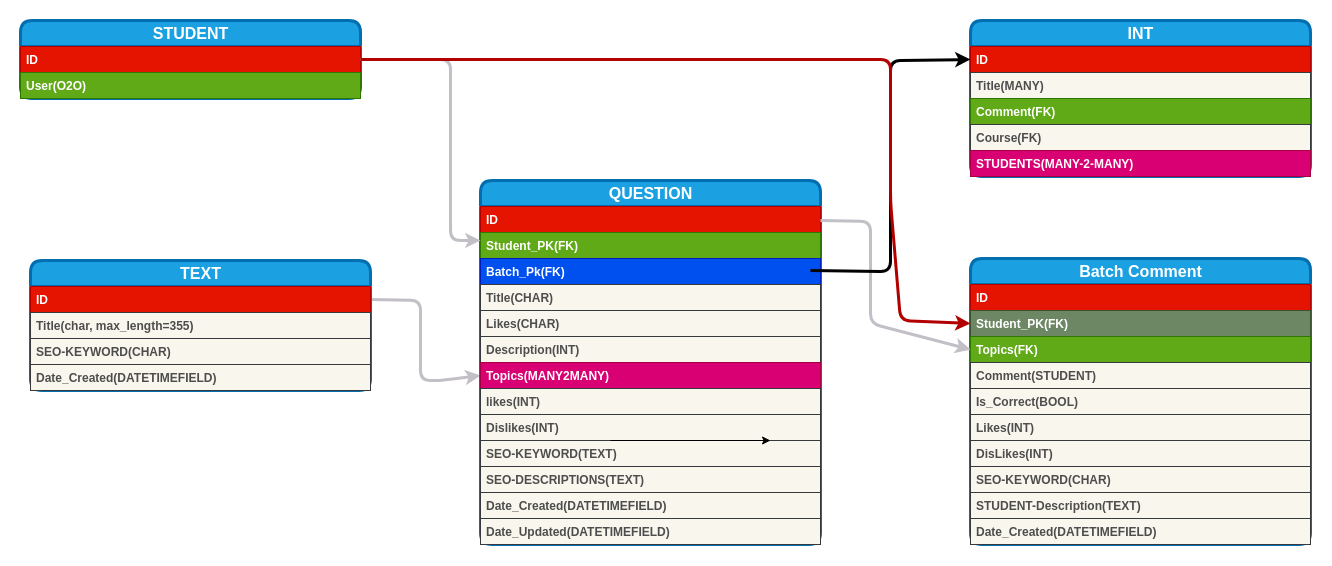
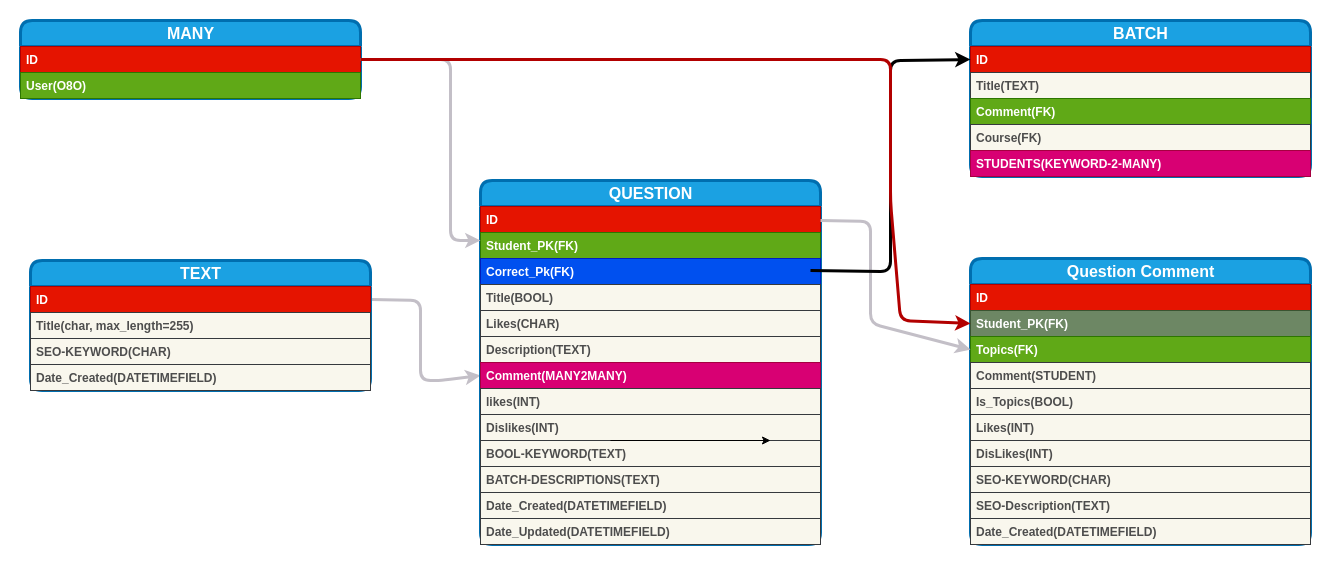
(191, 34) -> (191, 34)
(1141, 34) -> (1141, 34)
(57, 87) -> (57, 87)
(1010, 87) -> (1010, 87)
(1047, 165) -> (1057, 165)
(1141, 272) -> (1141, 272)
(527, 273) -> (534, 273)
(520, 299) -> (520, 299)
(119, 327) -> (119, 327)
(537, 351) -> (541, 351)
(542, 377) -> (547, 377)
(1030, 403) -> (1025, 403)
(544, 455) -> (547, 455)
(560, 481) -> (567, 481)
(1057, 507) -> (1044, 507)
